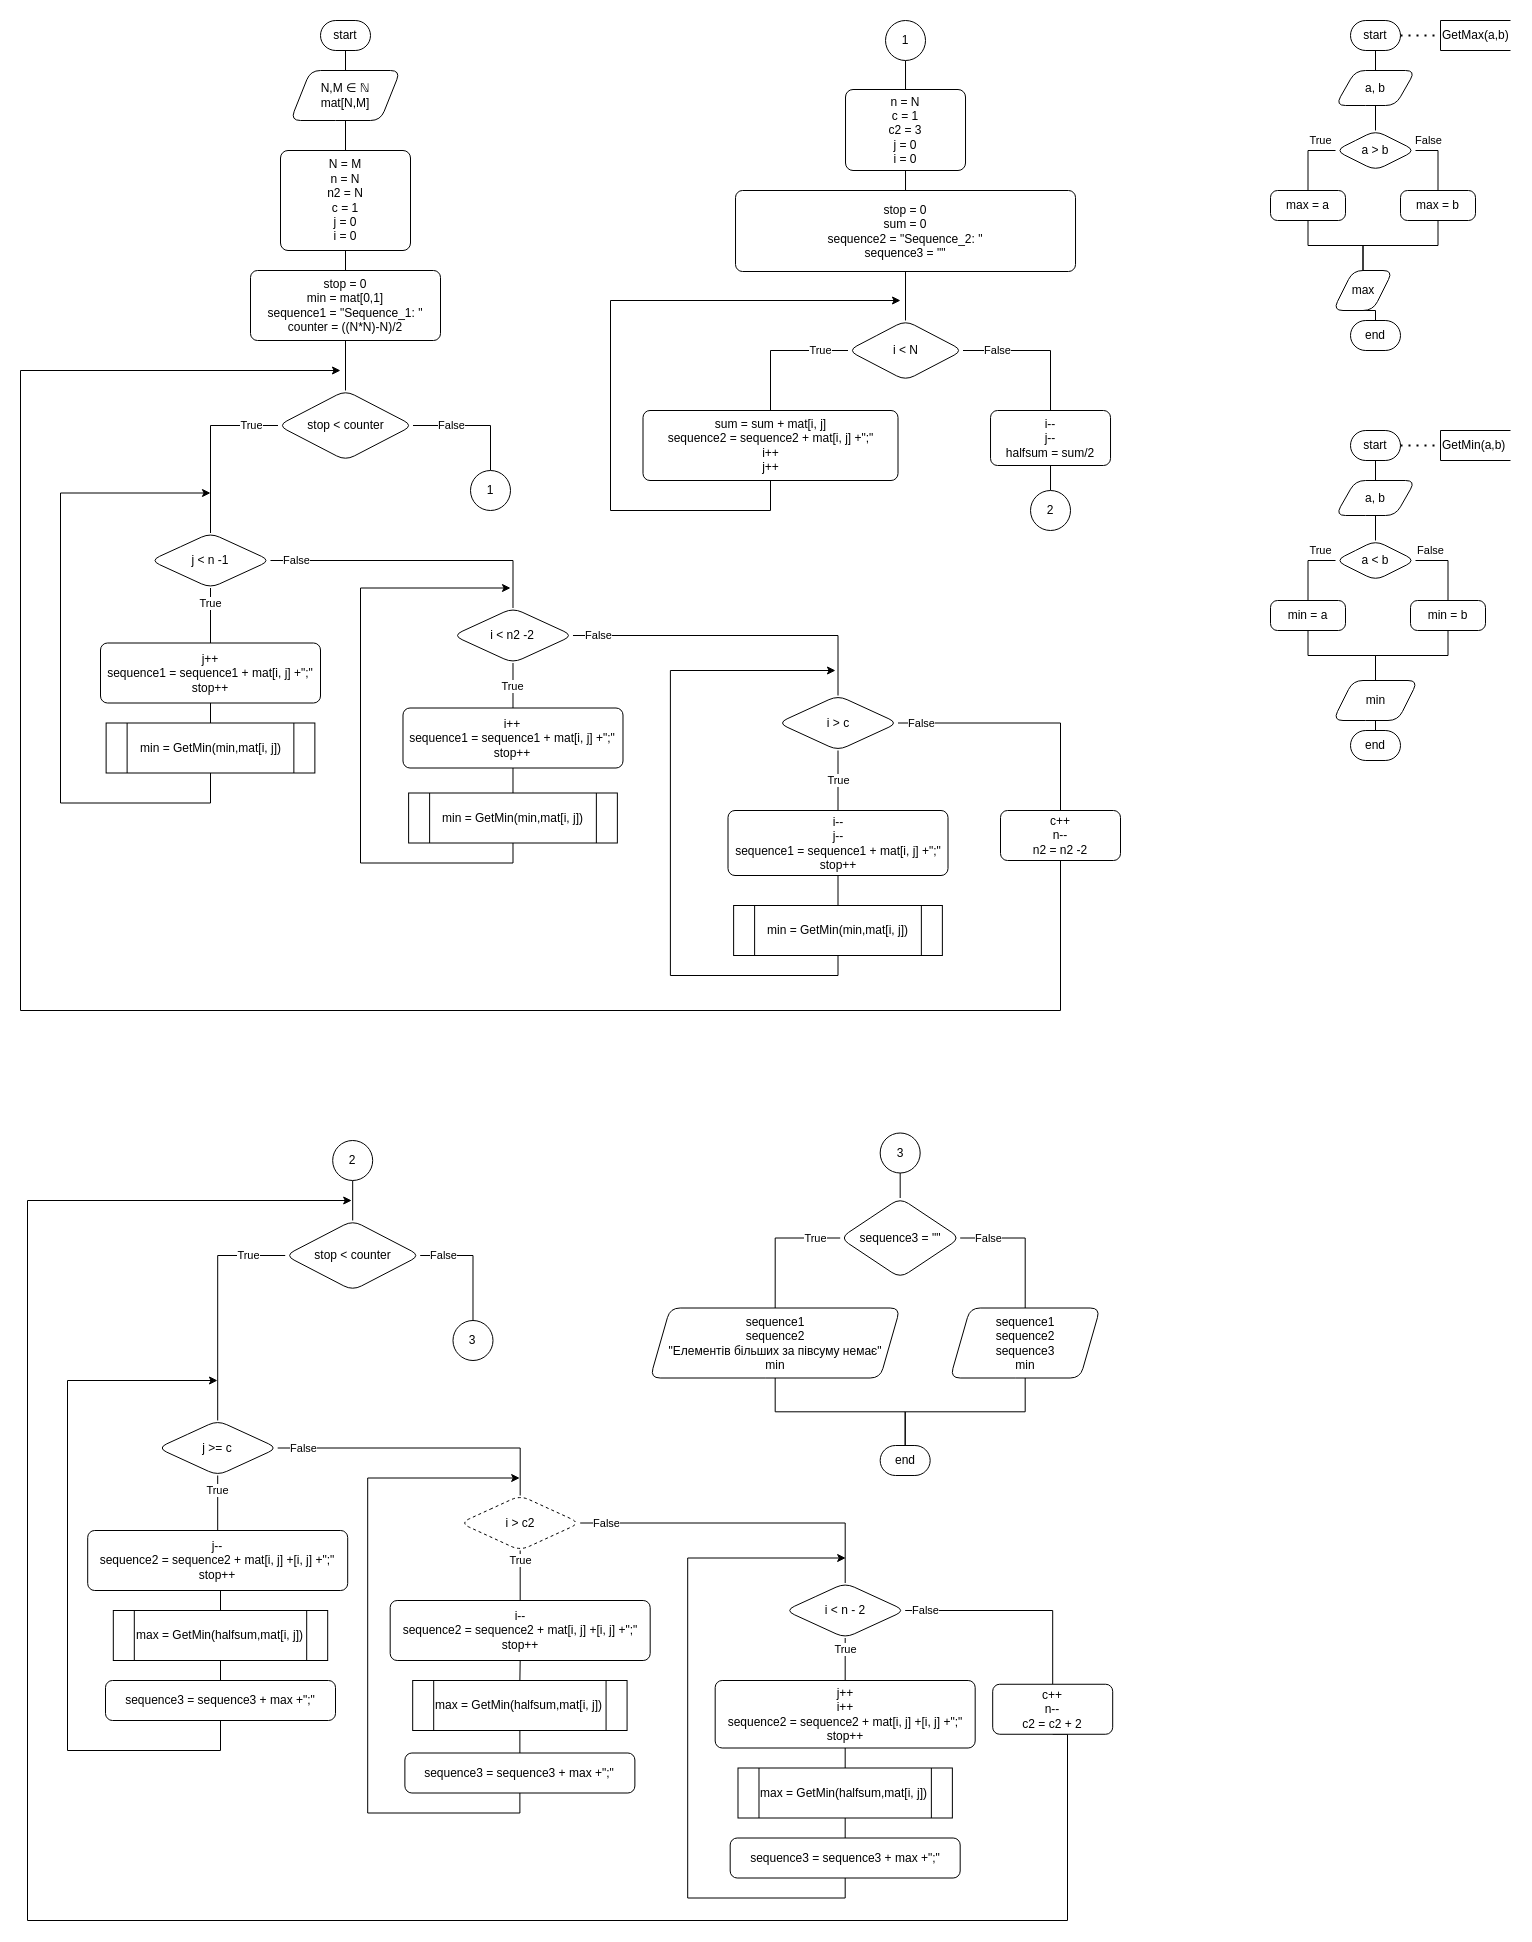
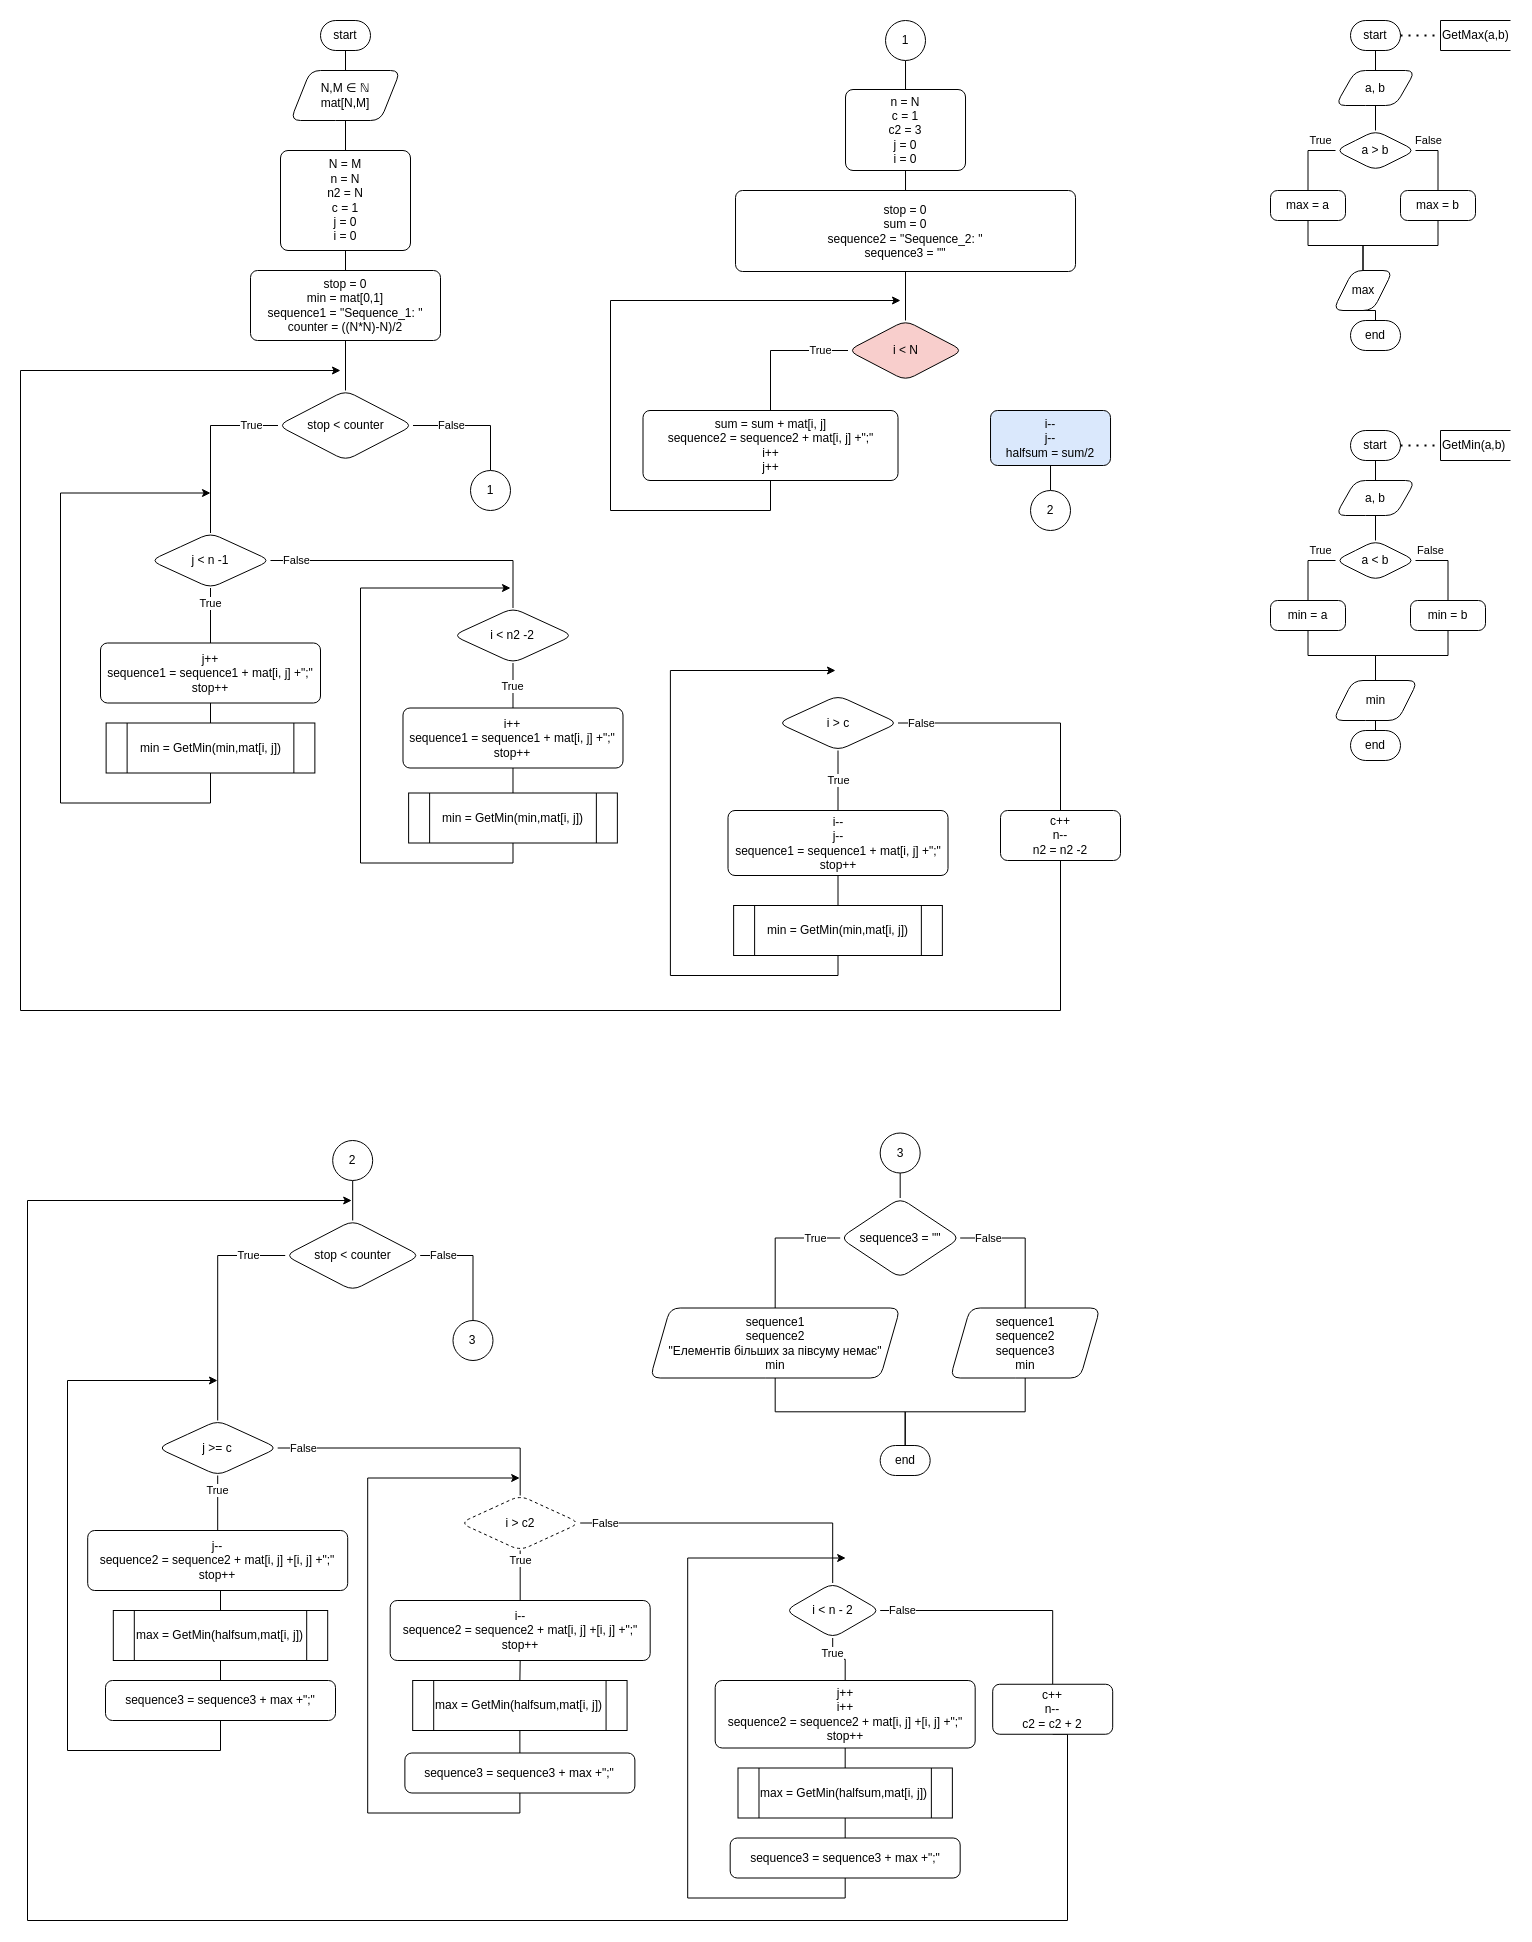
(906, 351) -> (906, 351)
(1036, 351) -> none
(1051, 438) -> (1051, 438)
(735, 636) -> none
(845, 1611) -> (833, 1611)
